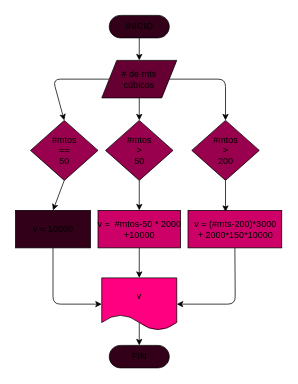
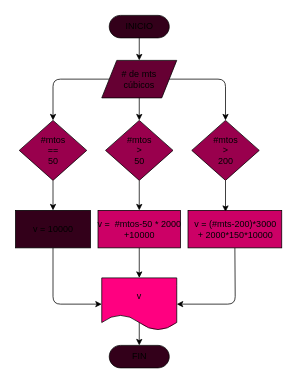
(64, 150) -> (53, 150)
